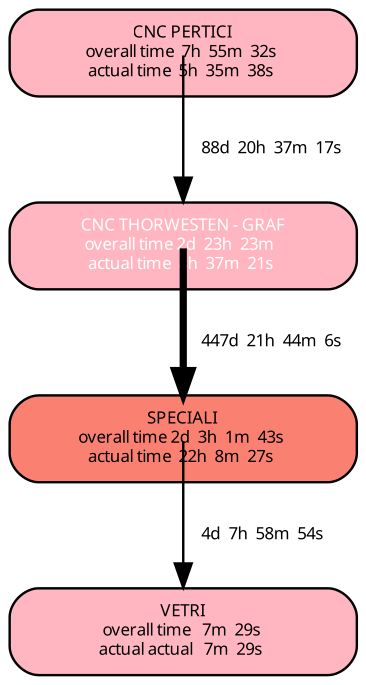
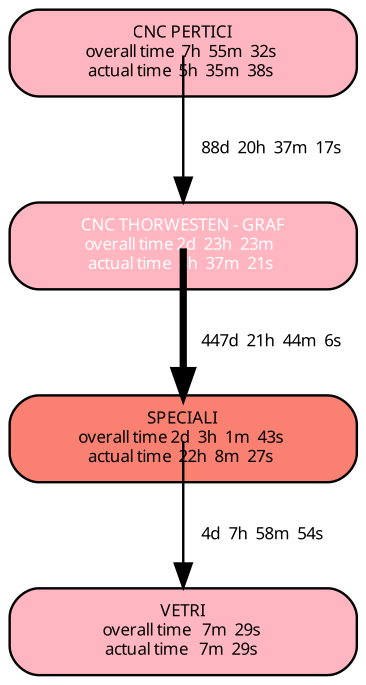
(183, 632) -> (183, 632)
